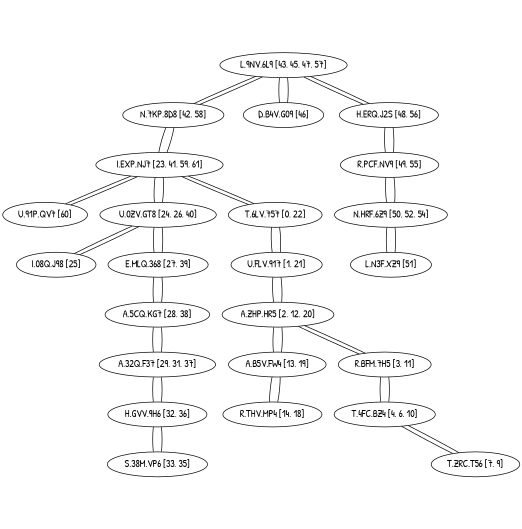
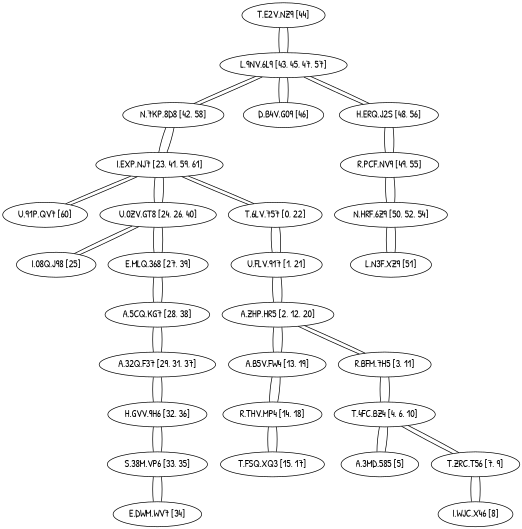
none -> (284, 15)
none -> (272, 464)
none -> (380, 464)
none -> (157, 514)
none -> (475, 514)
